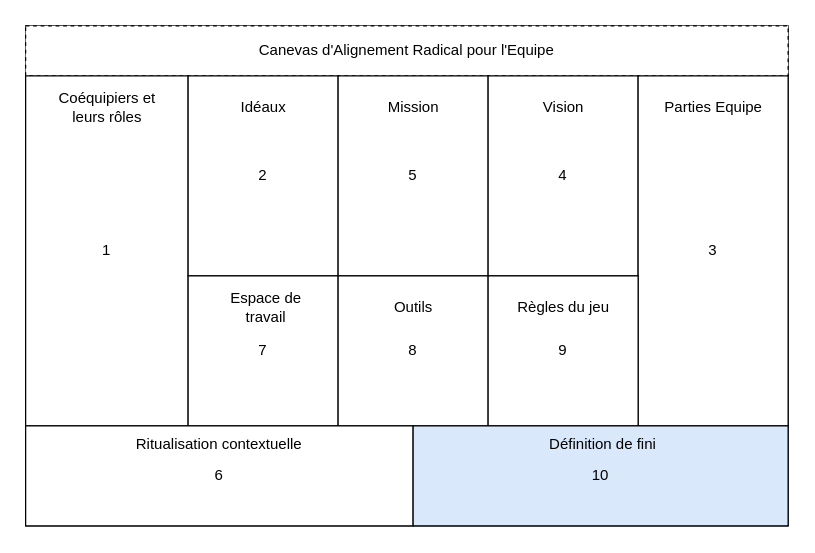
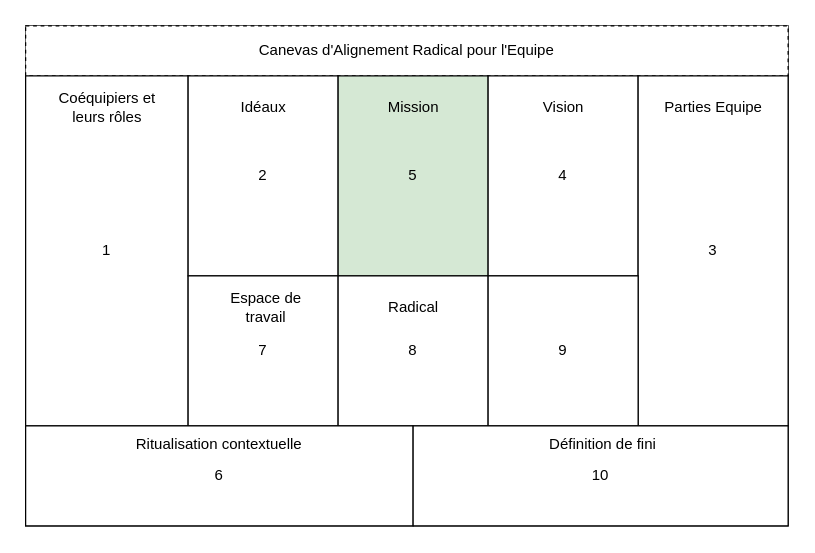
(413, 176) -> (413, 176)
(414, 307) -> (414, 307)
(563, 307) -> none
(601, 476) -> (601, 476)
